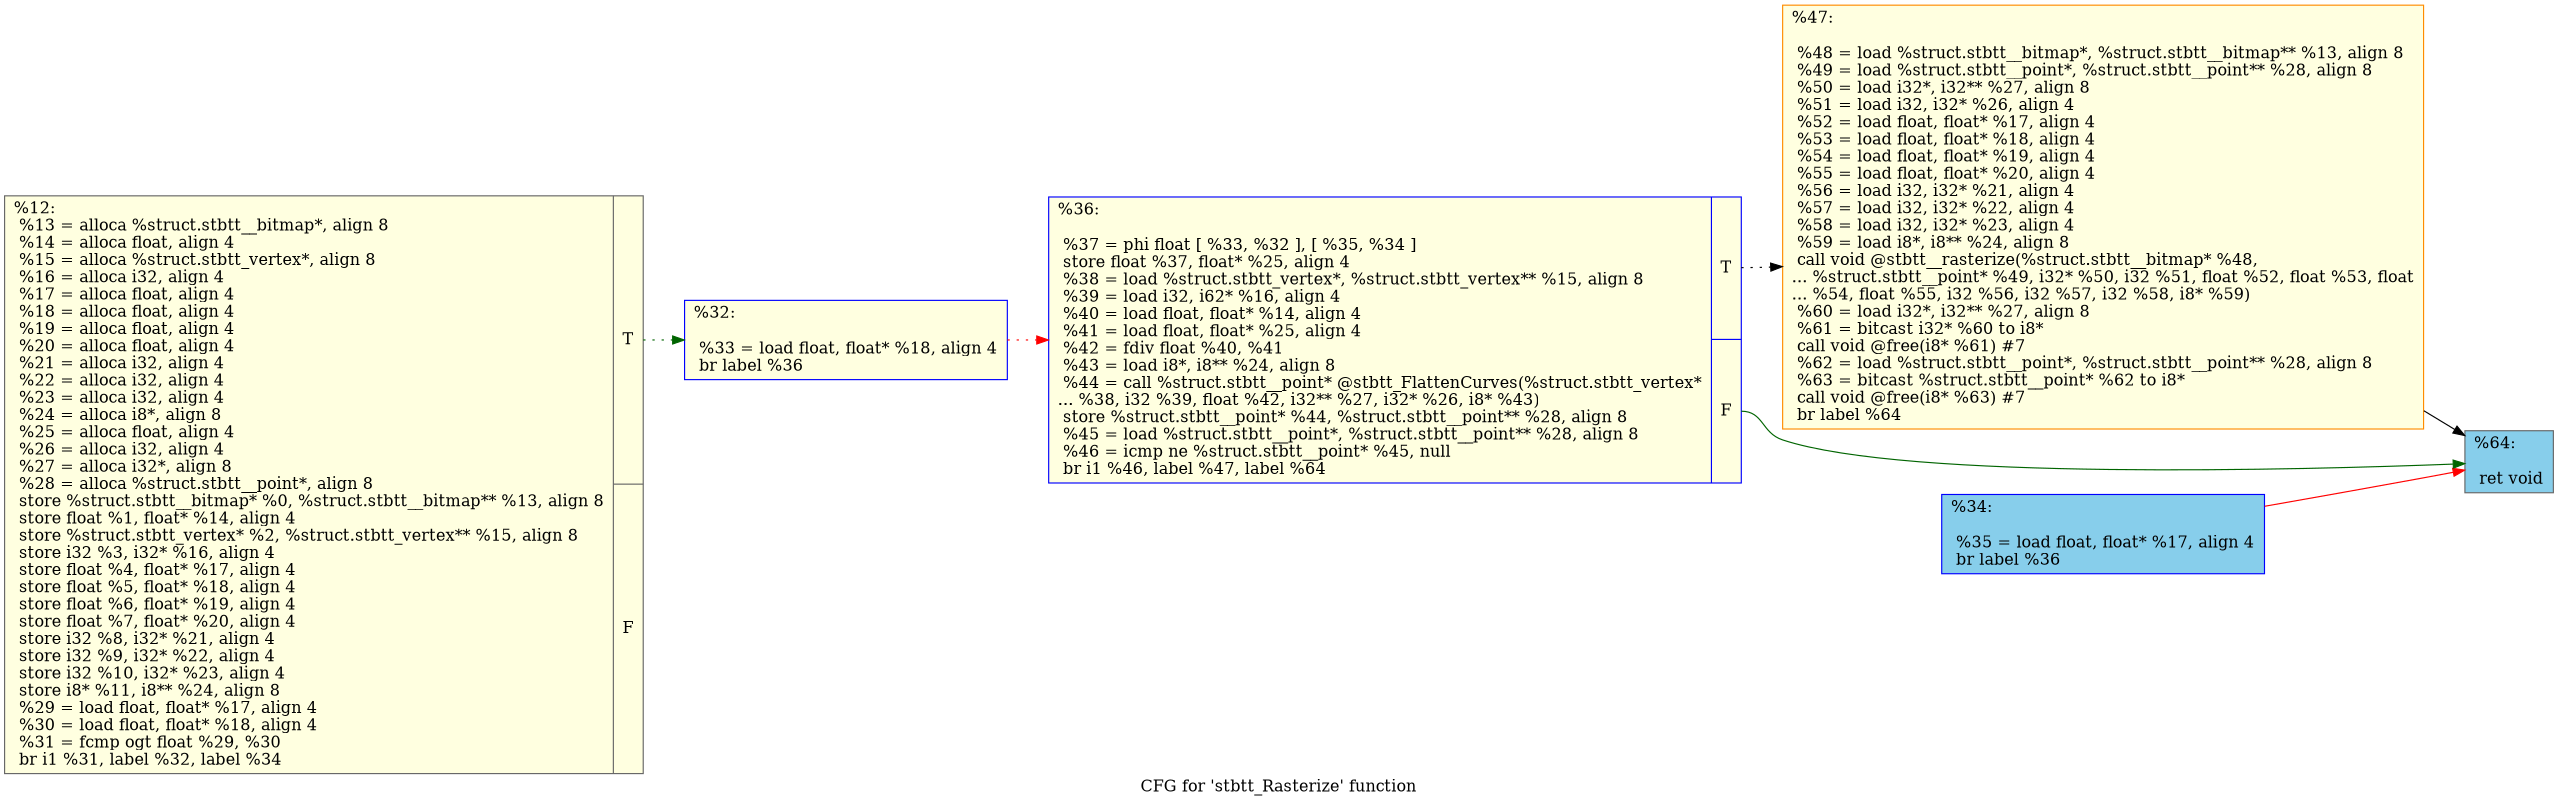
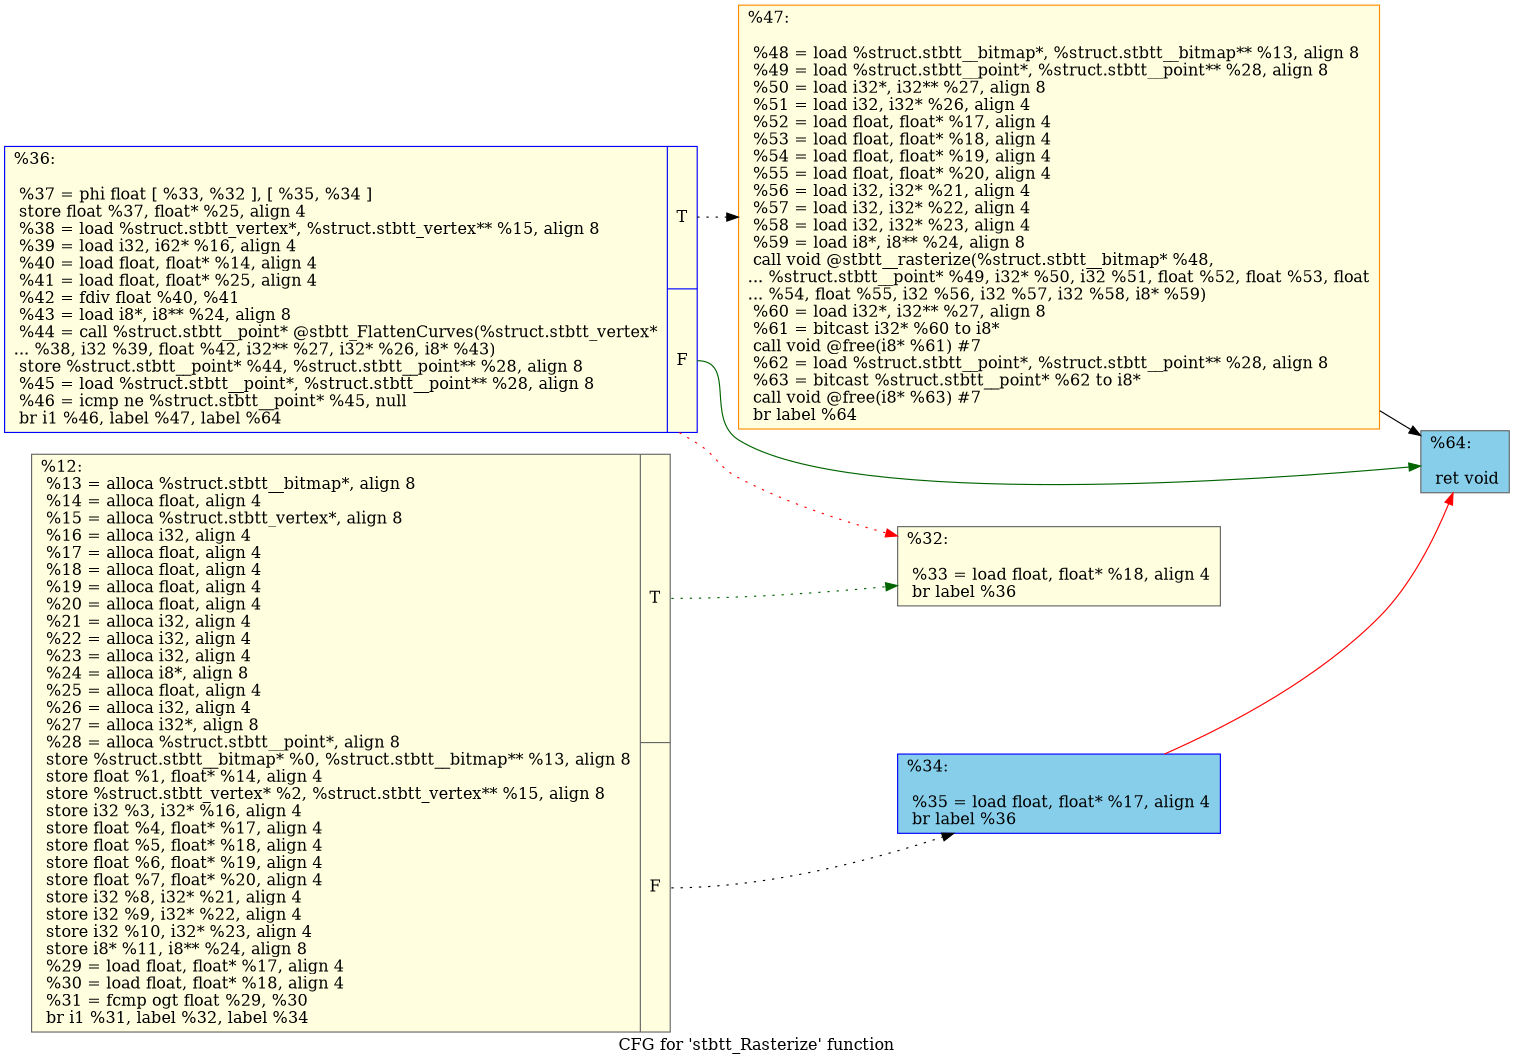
(846, 340) -> (1059, 566)
(1022, 340) -> (776, 496)
none -> (809, 873)
